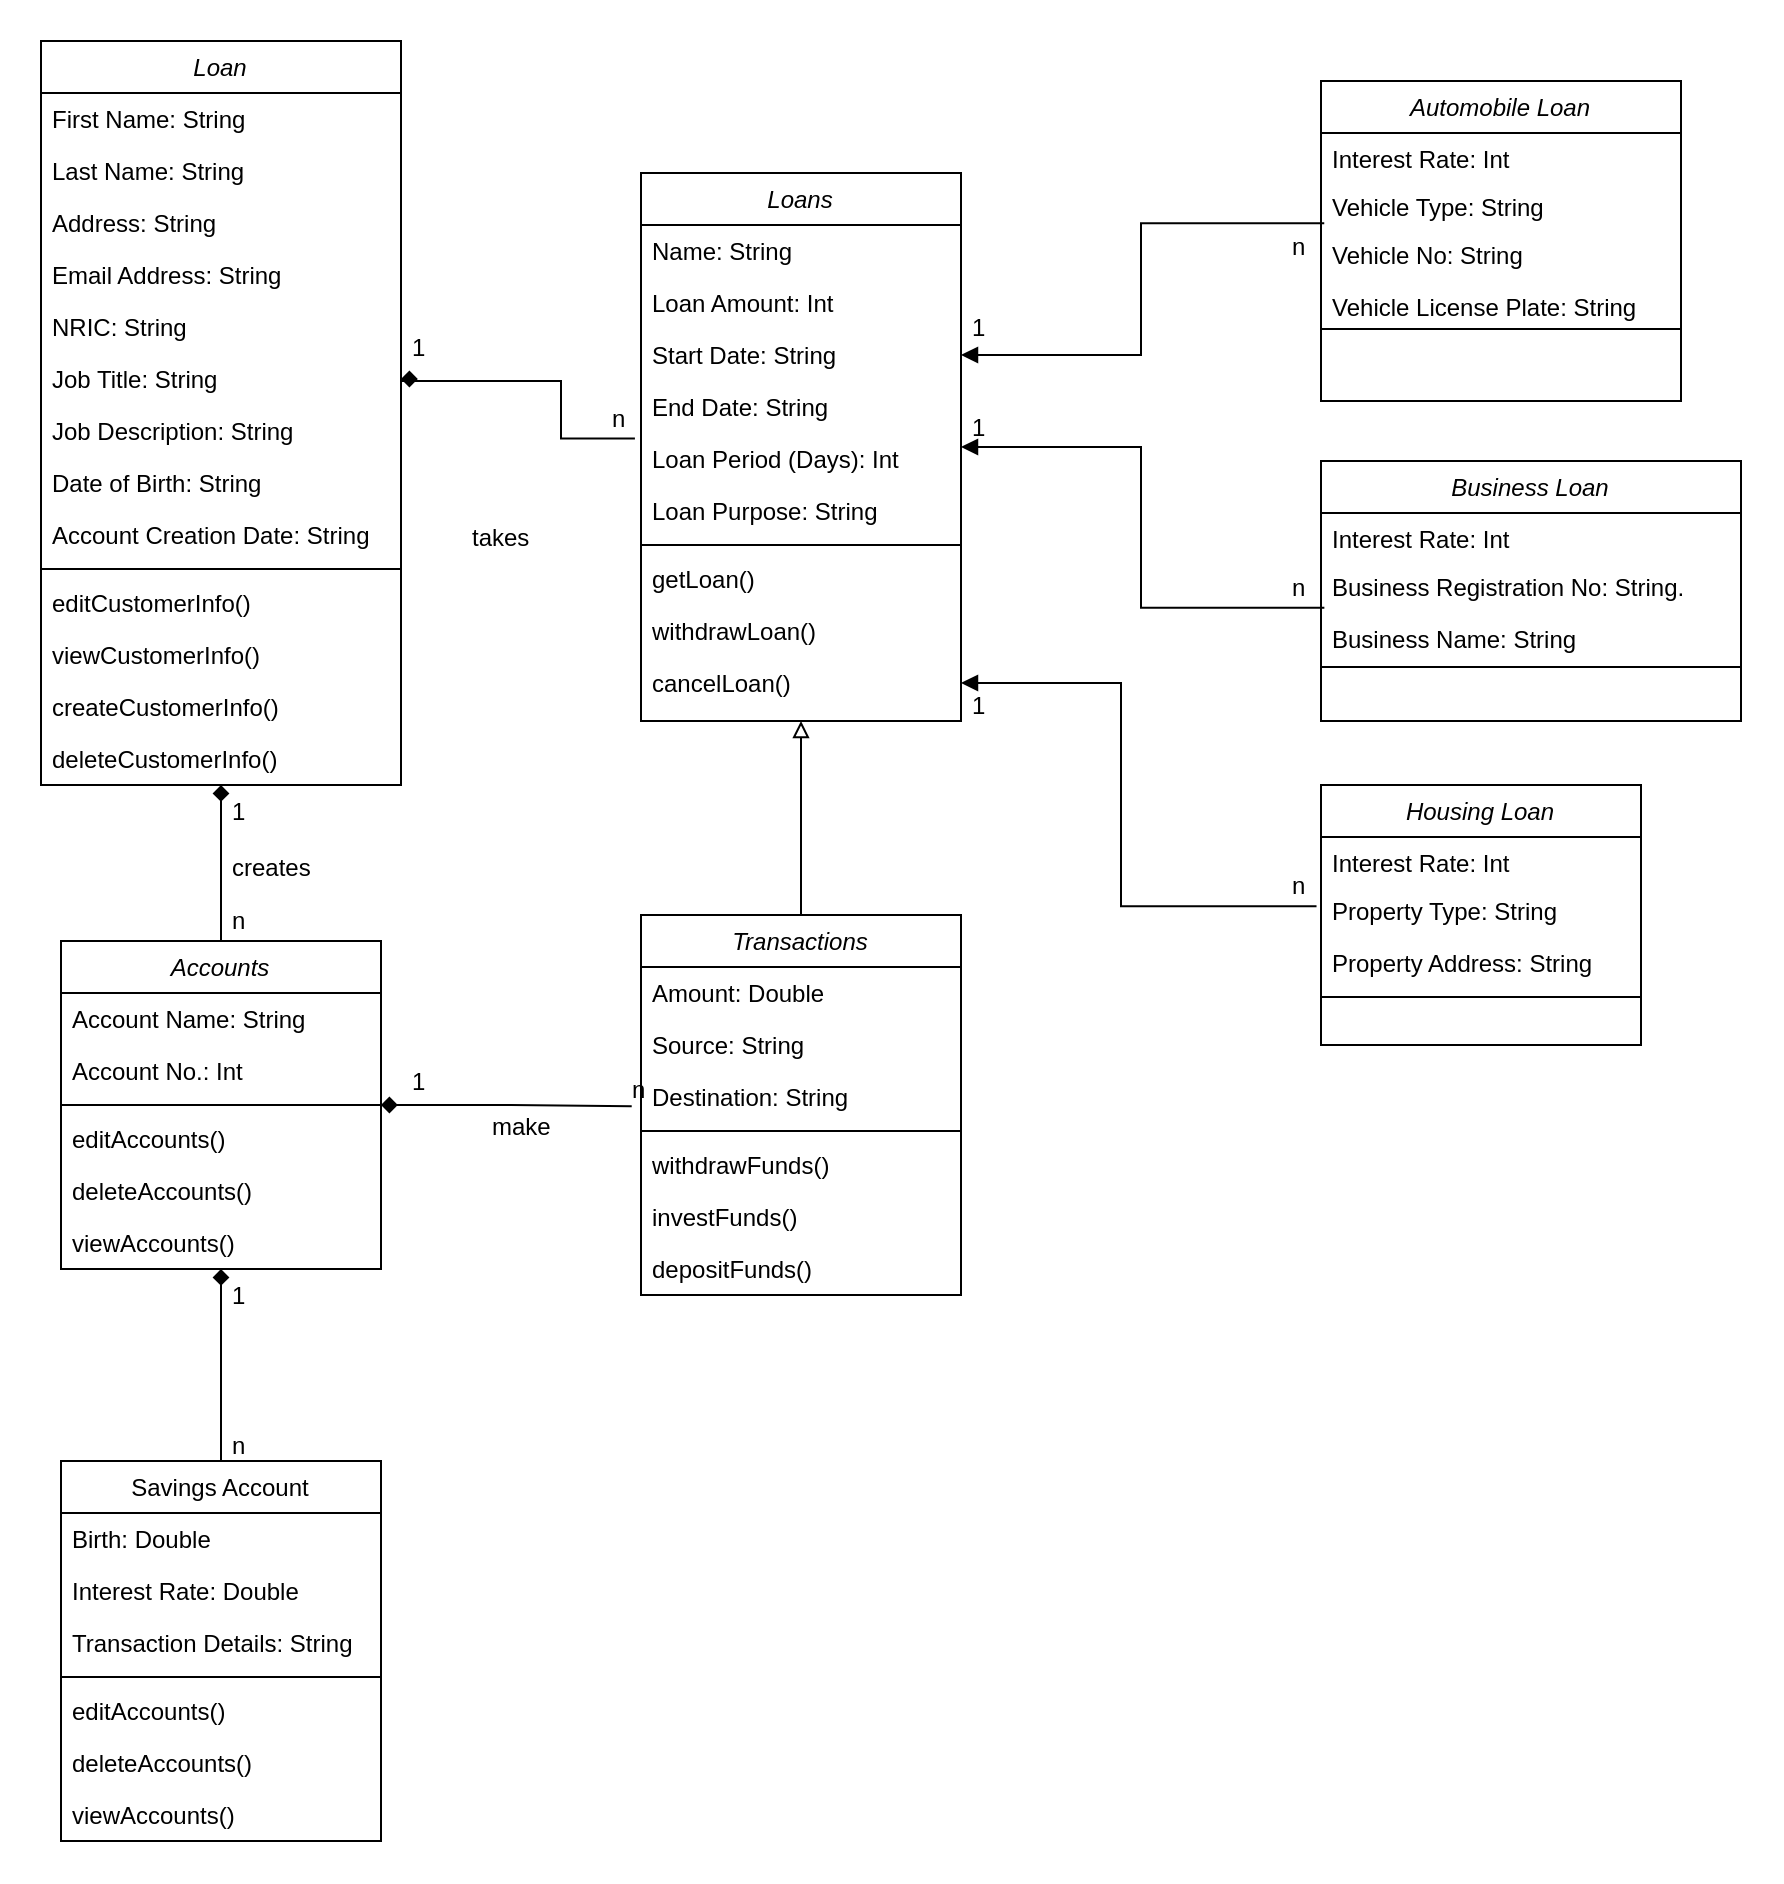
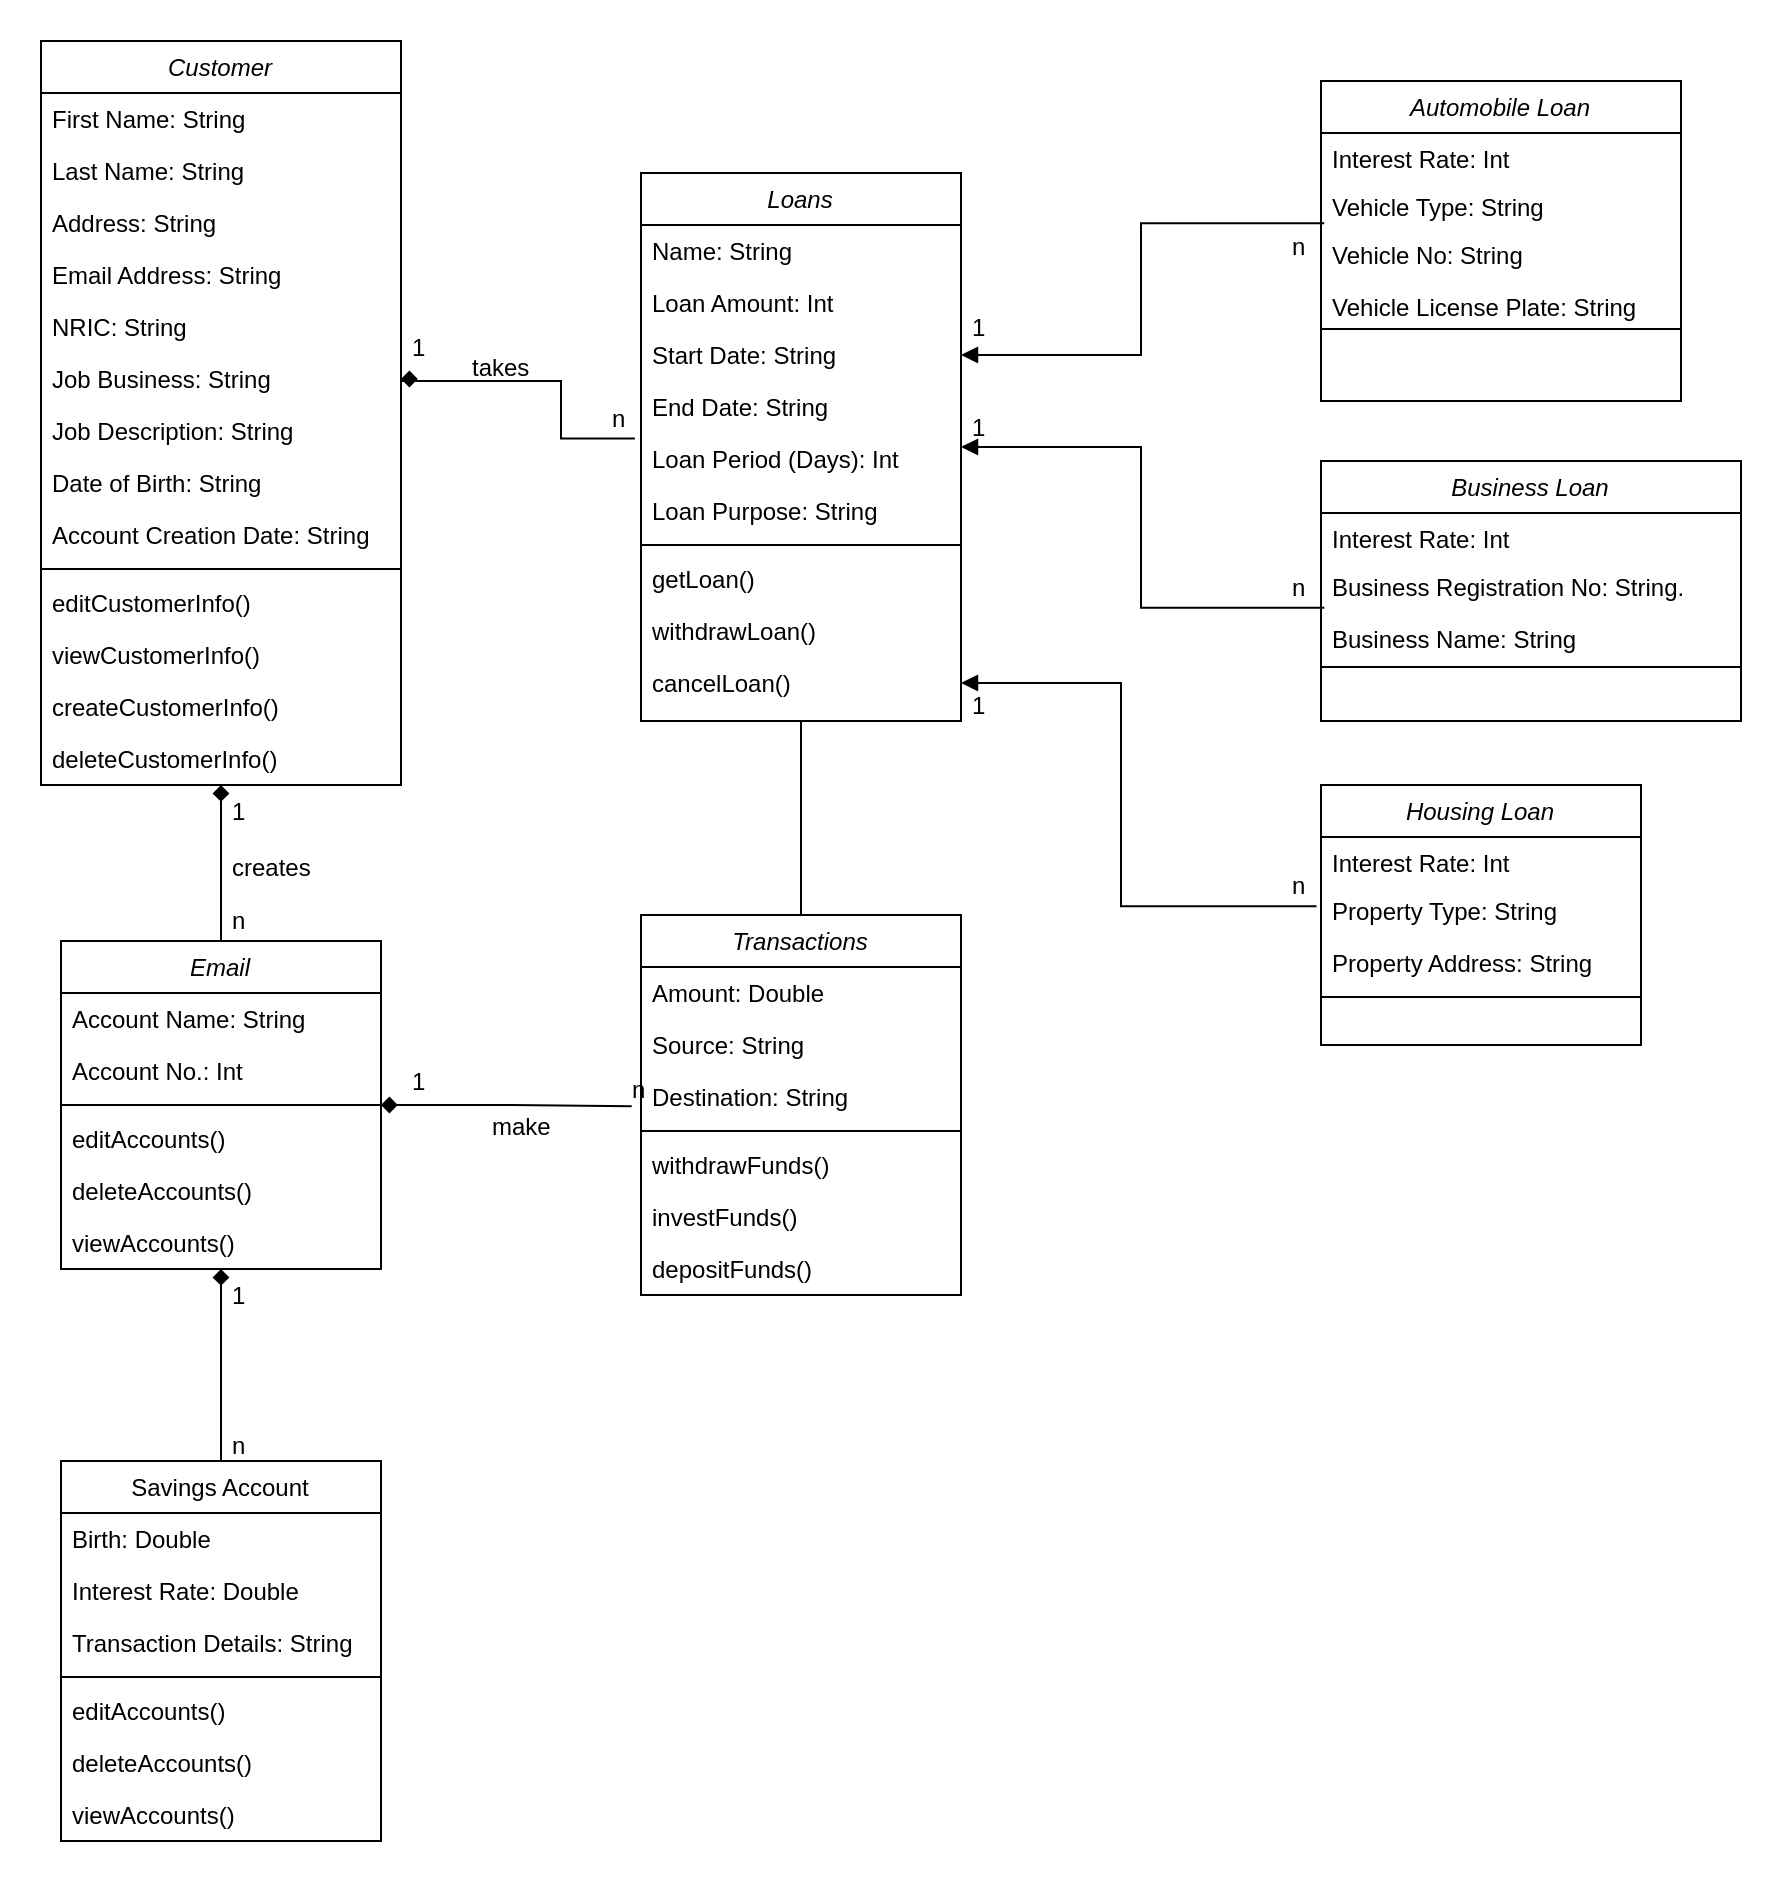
(220, 68) -> (220, 68)
(148, 380) -> (171, 380)
(501, 541) -> (501, 371)
(801, 738) -> (801, 732)
(220, 968) -> (220, 968)
